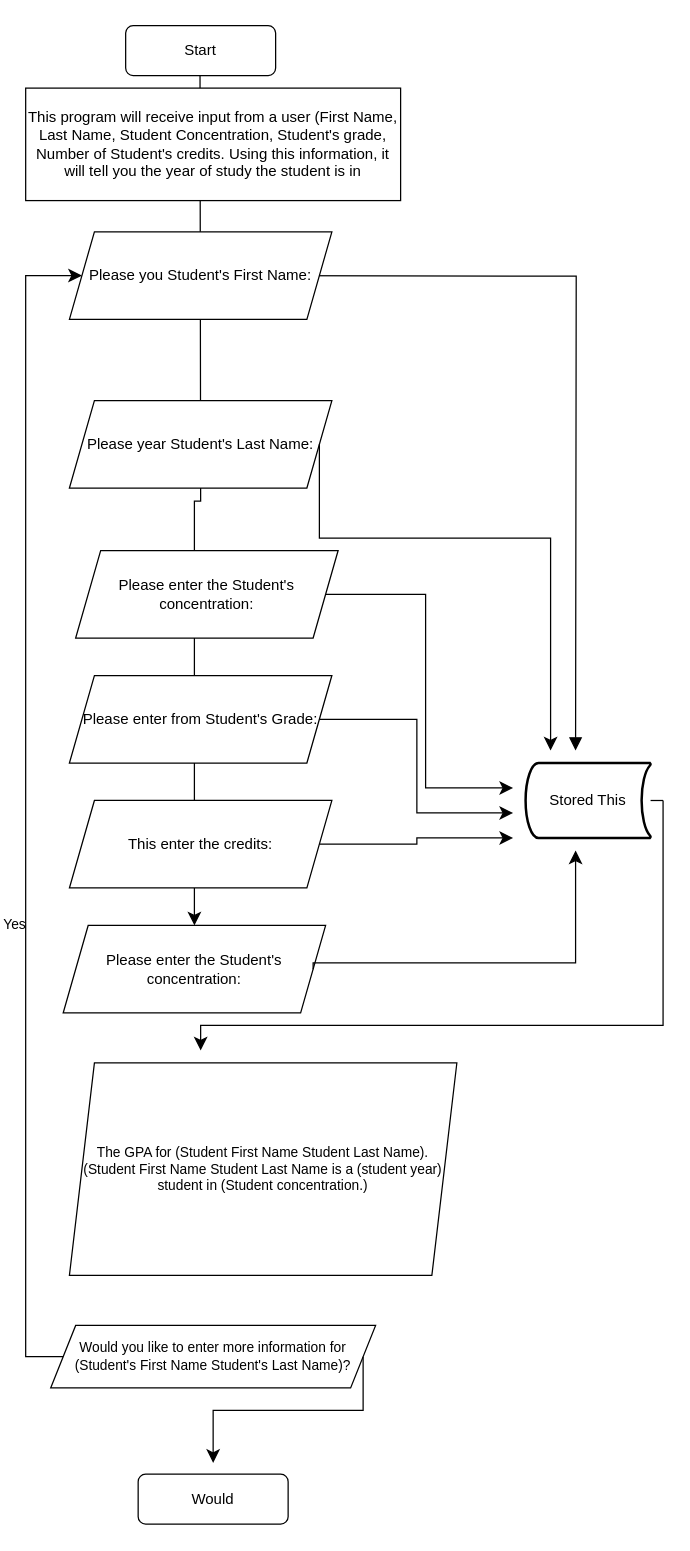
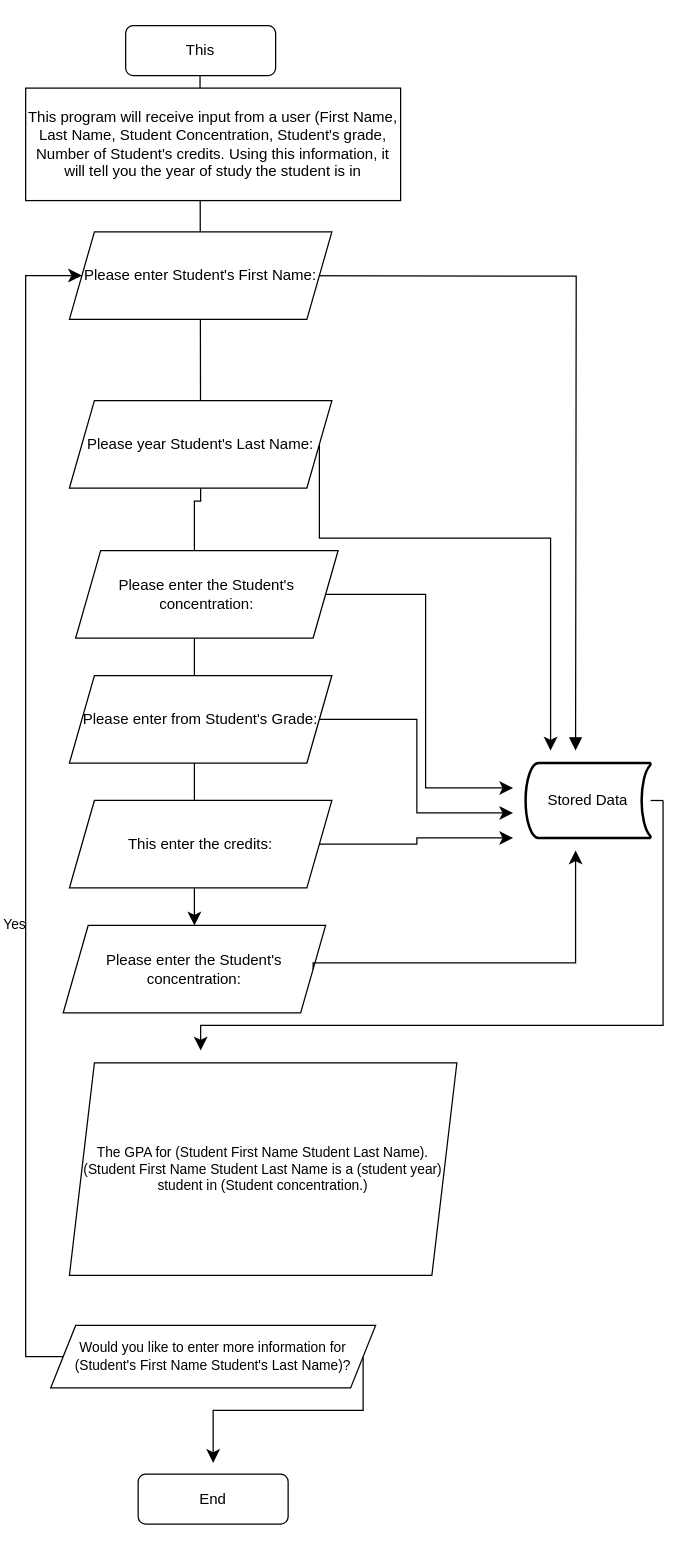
(201, 51) -> (201, 51)
(201, 276) -> (201, 276)
(588, 801) -> (588, 801)
(213, 1499) -> (213, 1499)
